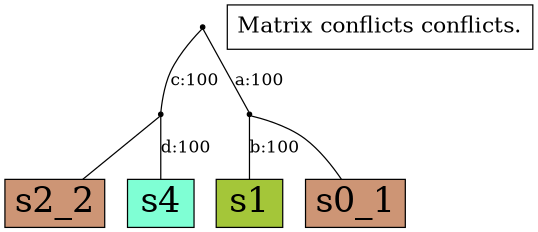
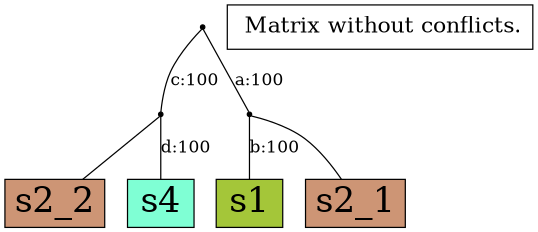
(380, 27) -> (380, 27)
(355, 203) -> (355, 203)
